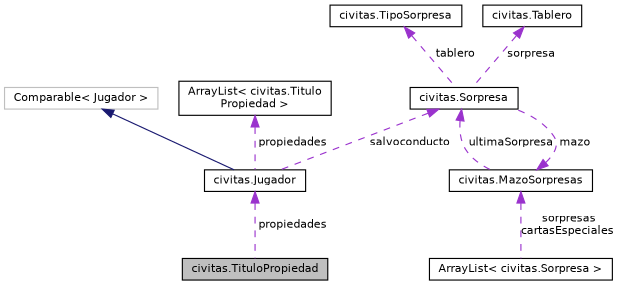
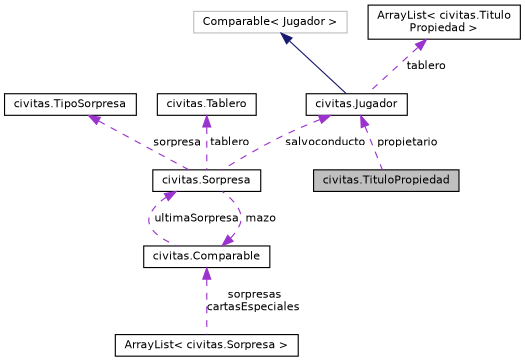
(454, 54) -> (176, 143)
(530, 54) -> (228, 143)
(354, 141) -> (270, 142)
(291, 143) -> (425, 66)
(521, 181) -> (207, 257)
(291, 225) -> (406, 143)
